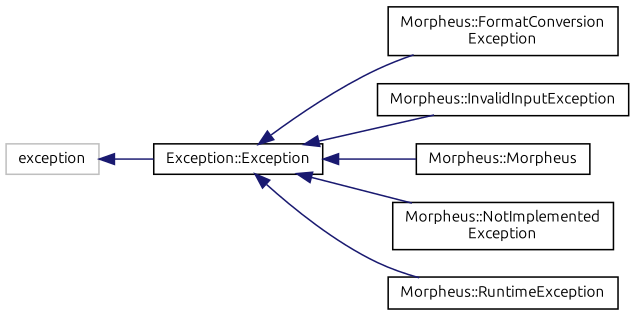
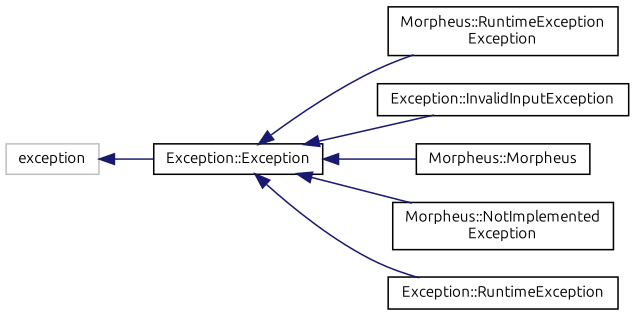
(503, 31) -> (503, 31)
(503, 100) -> (503, 100)
(503, 293) -> (503, 293)
